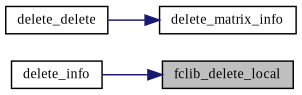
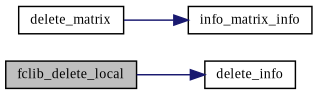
(57, 20) -> (71, 20)
(228, 20) -> (250, 20)
(125, 75) -> (163, 75)
